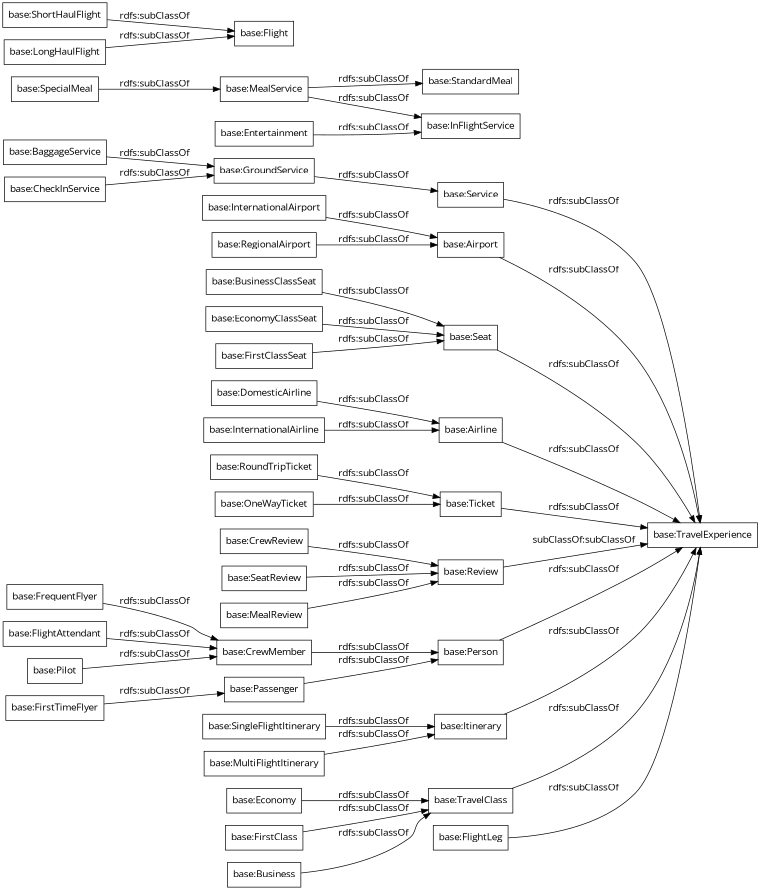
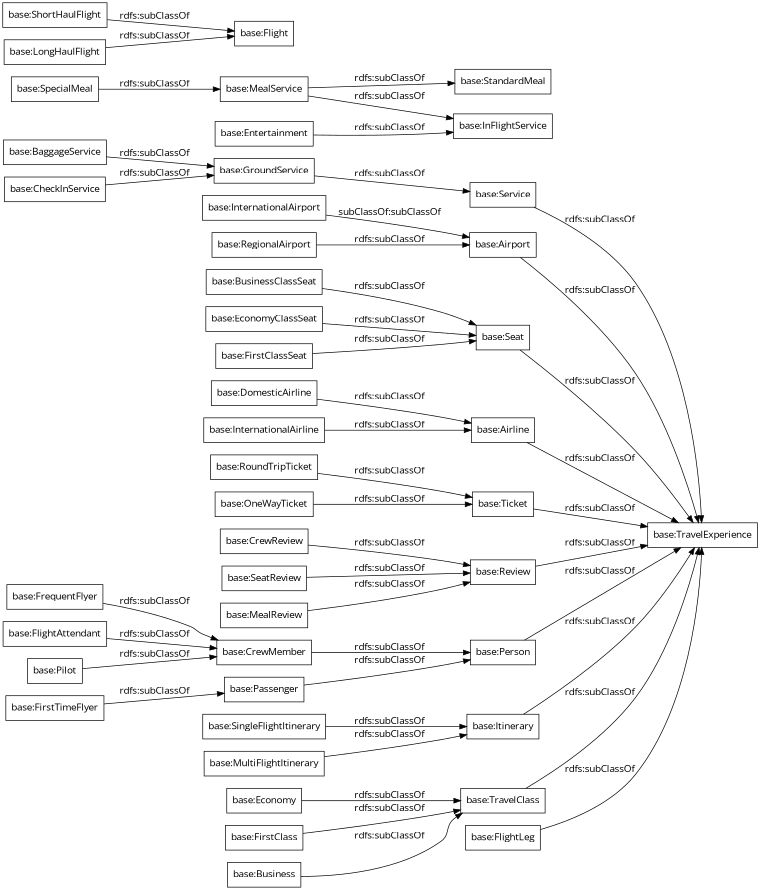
(374, 215) -> (390, 212)
(584, 540) -> (600, 543)
